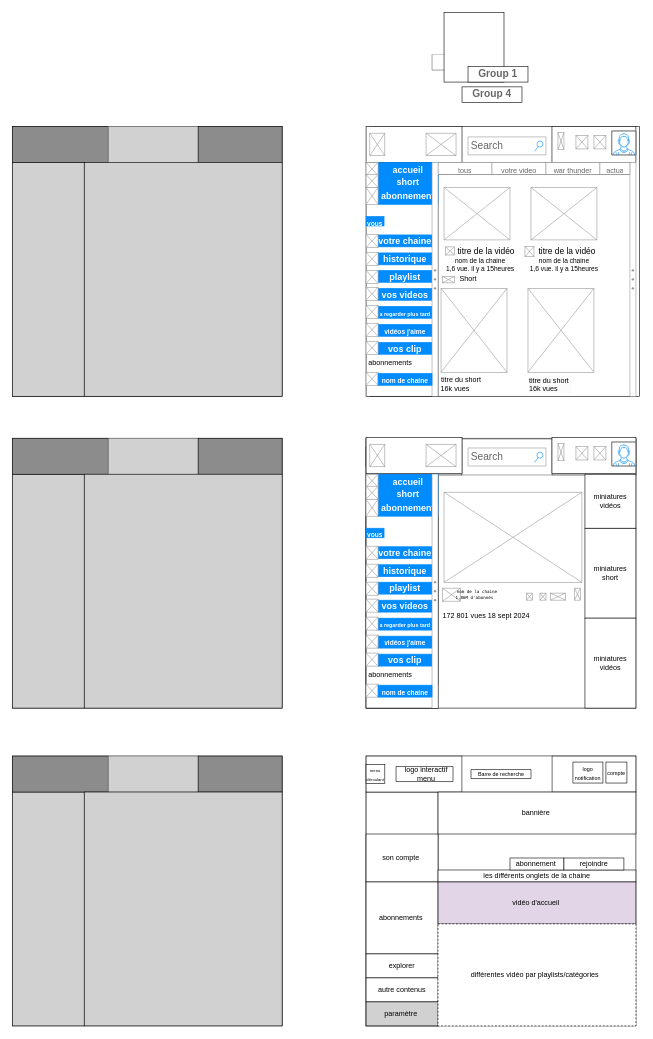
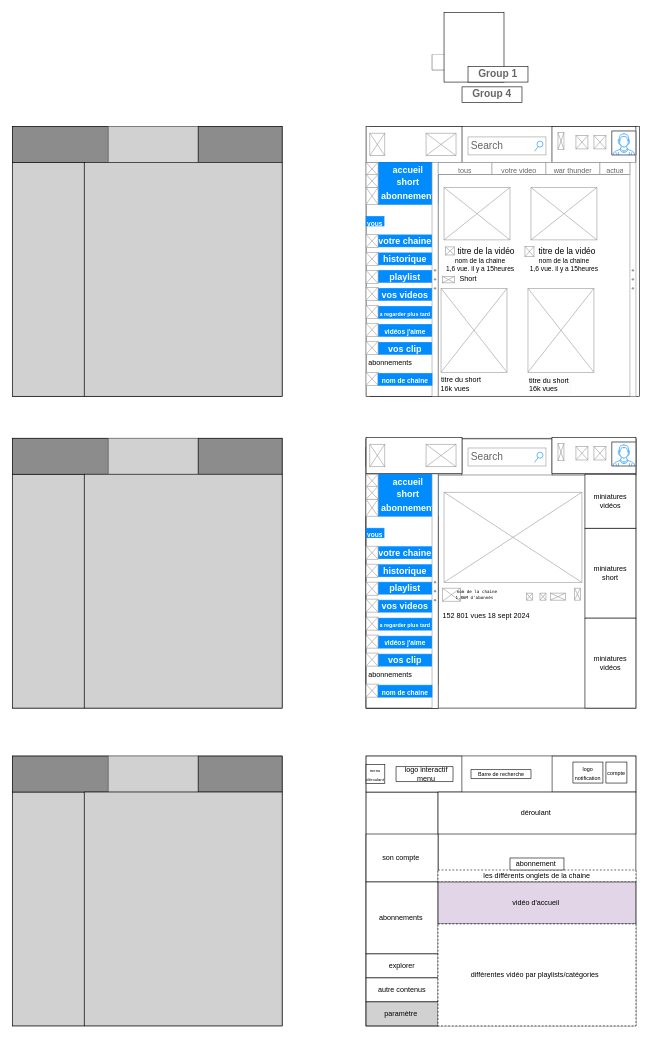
(487, 616) -> (487, 616)
(537, 813) -> (537, 813)
(594, 864) -> none
(537, 876) -> (537, 876)
